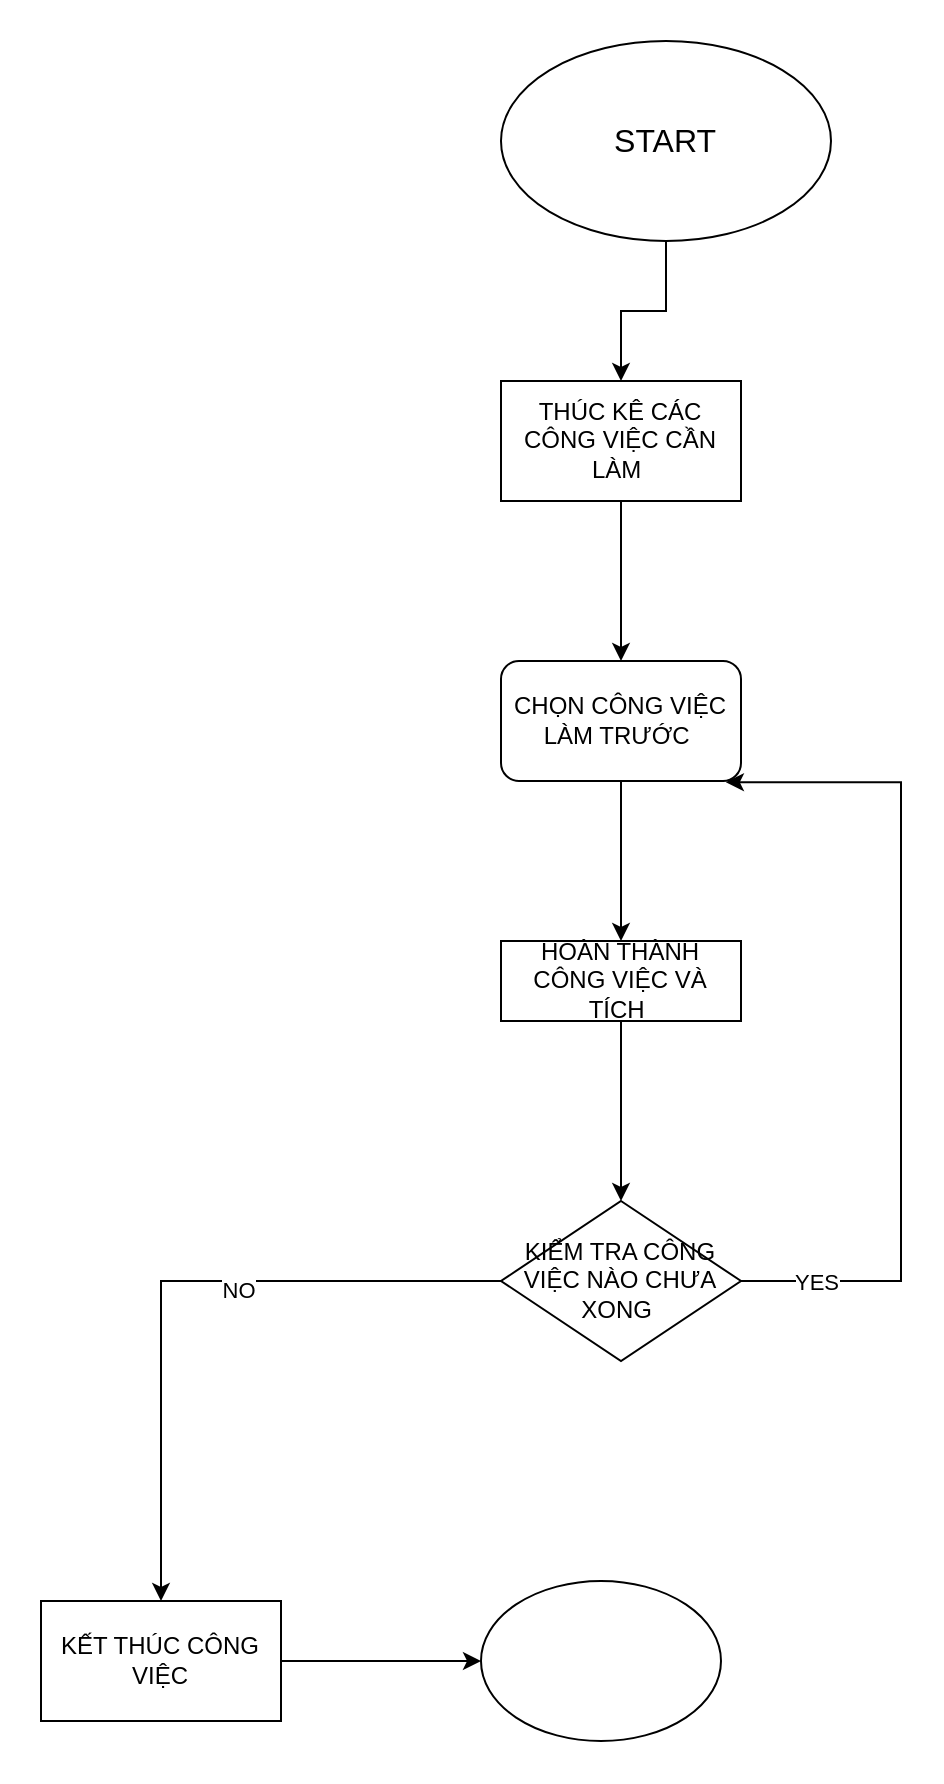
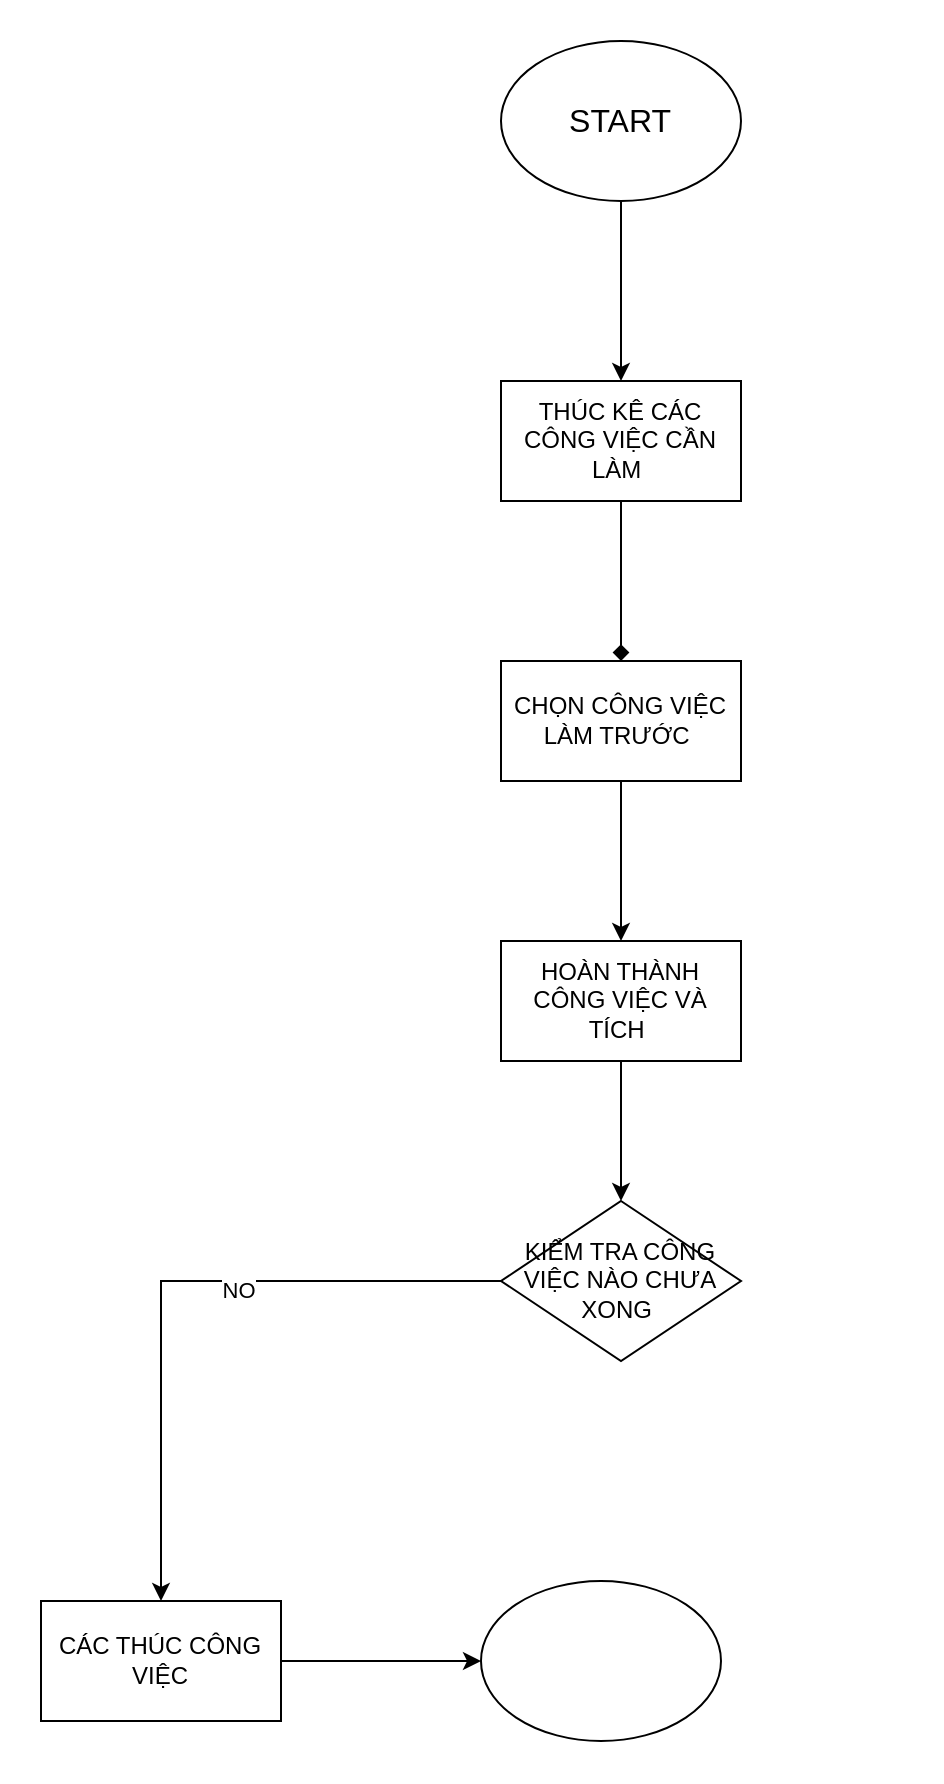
(666, 141) -> (621, 121)
(621, 646) -> (621, 645)
(621, 721) -> (621, 721)
(621, 981) -> (621, 1001)
(901, 1031) -> none
(161, 1661) -> (161, 1661)
